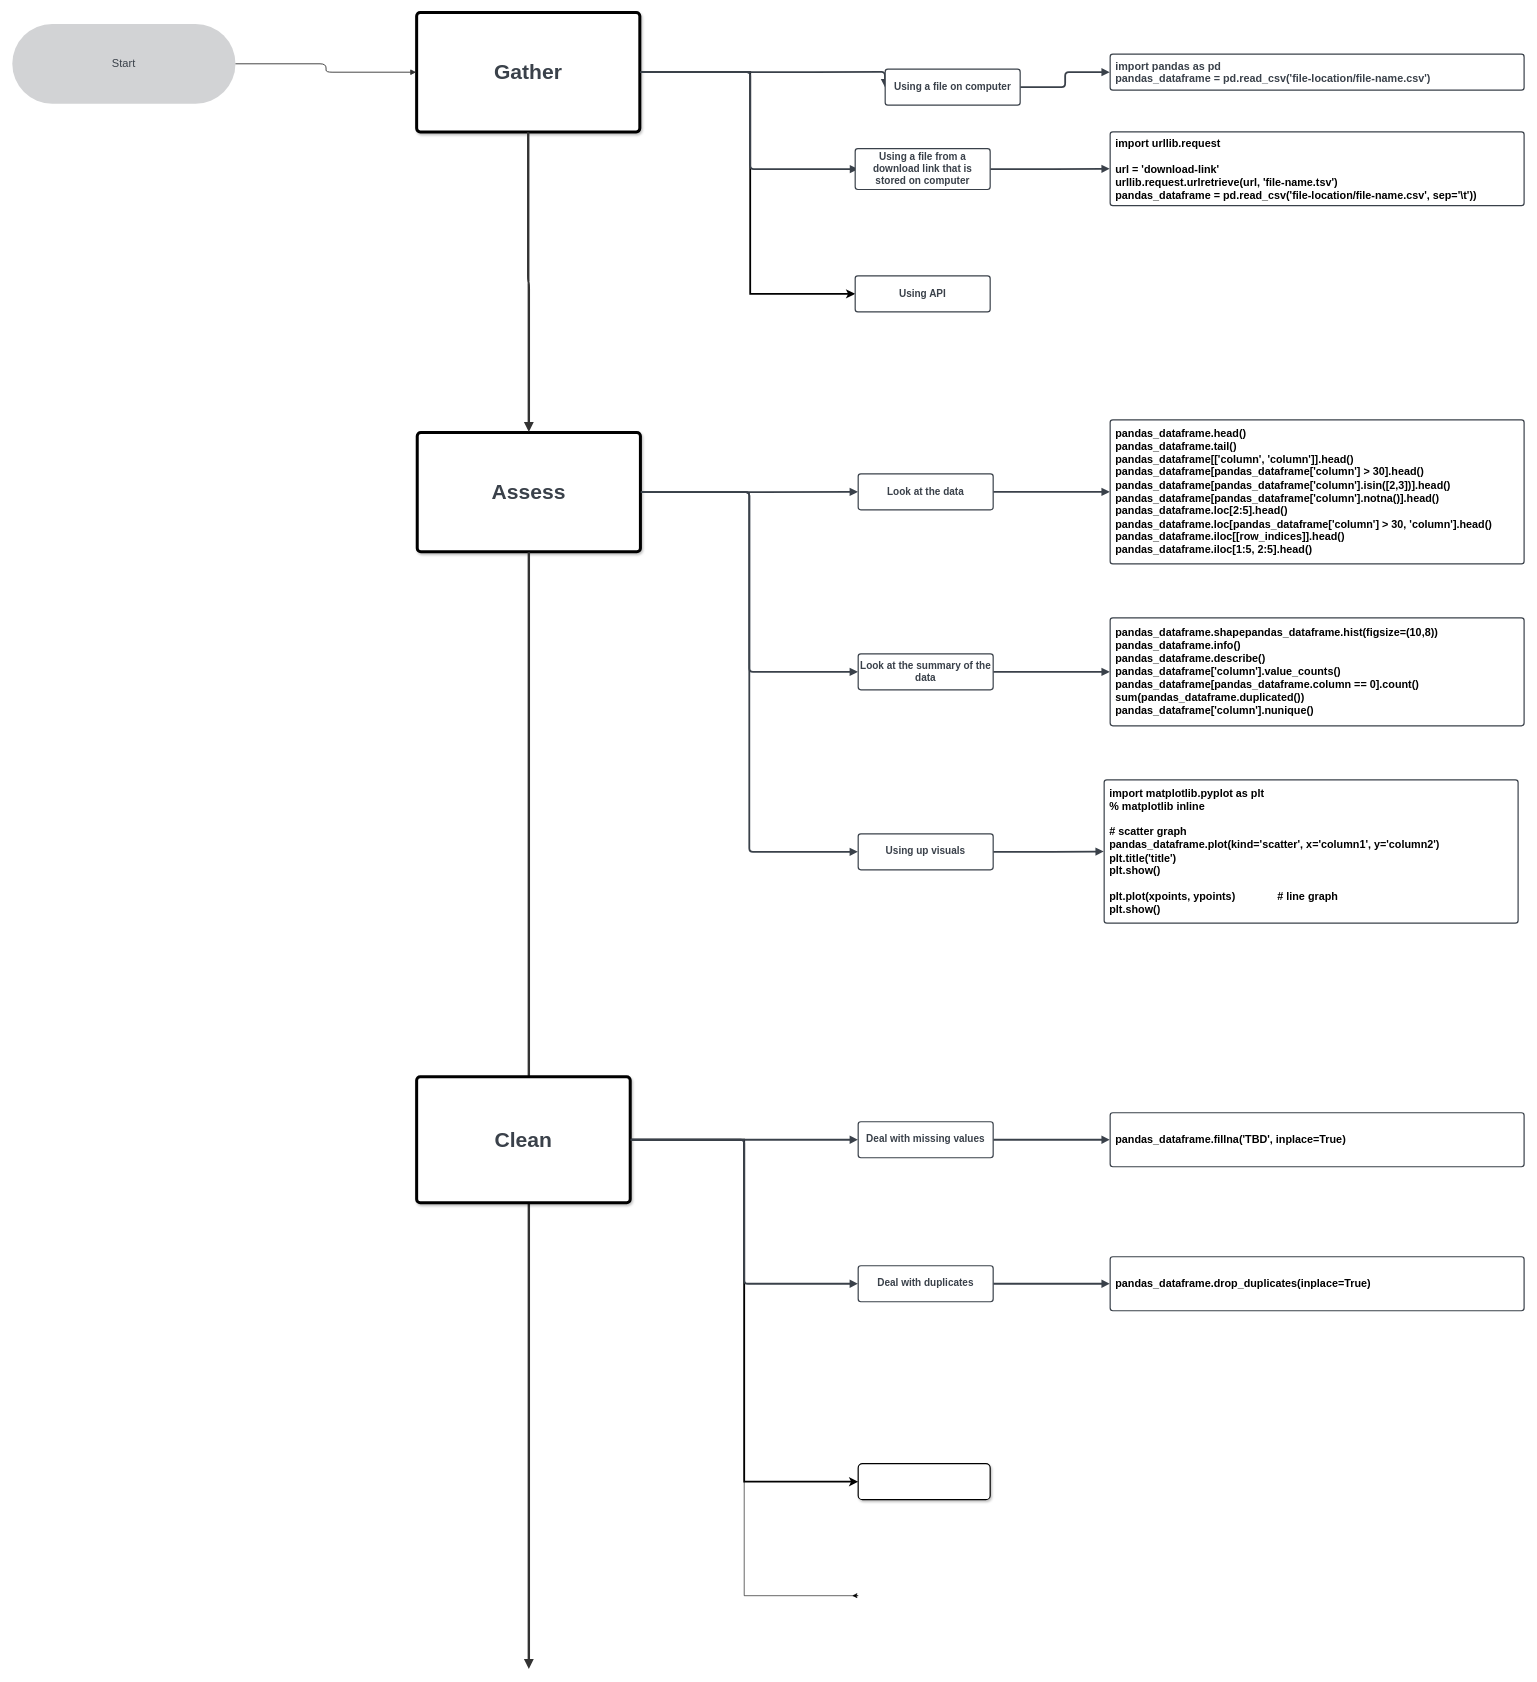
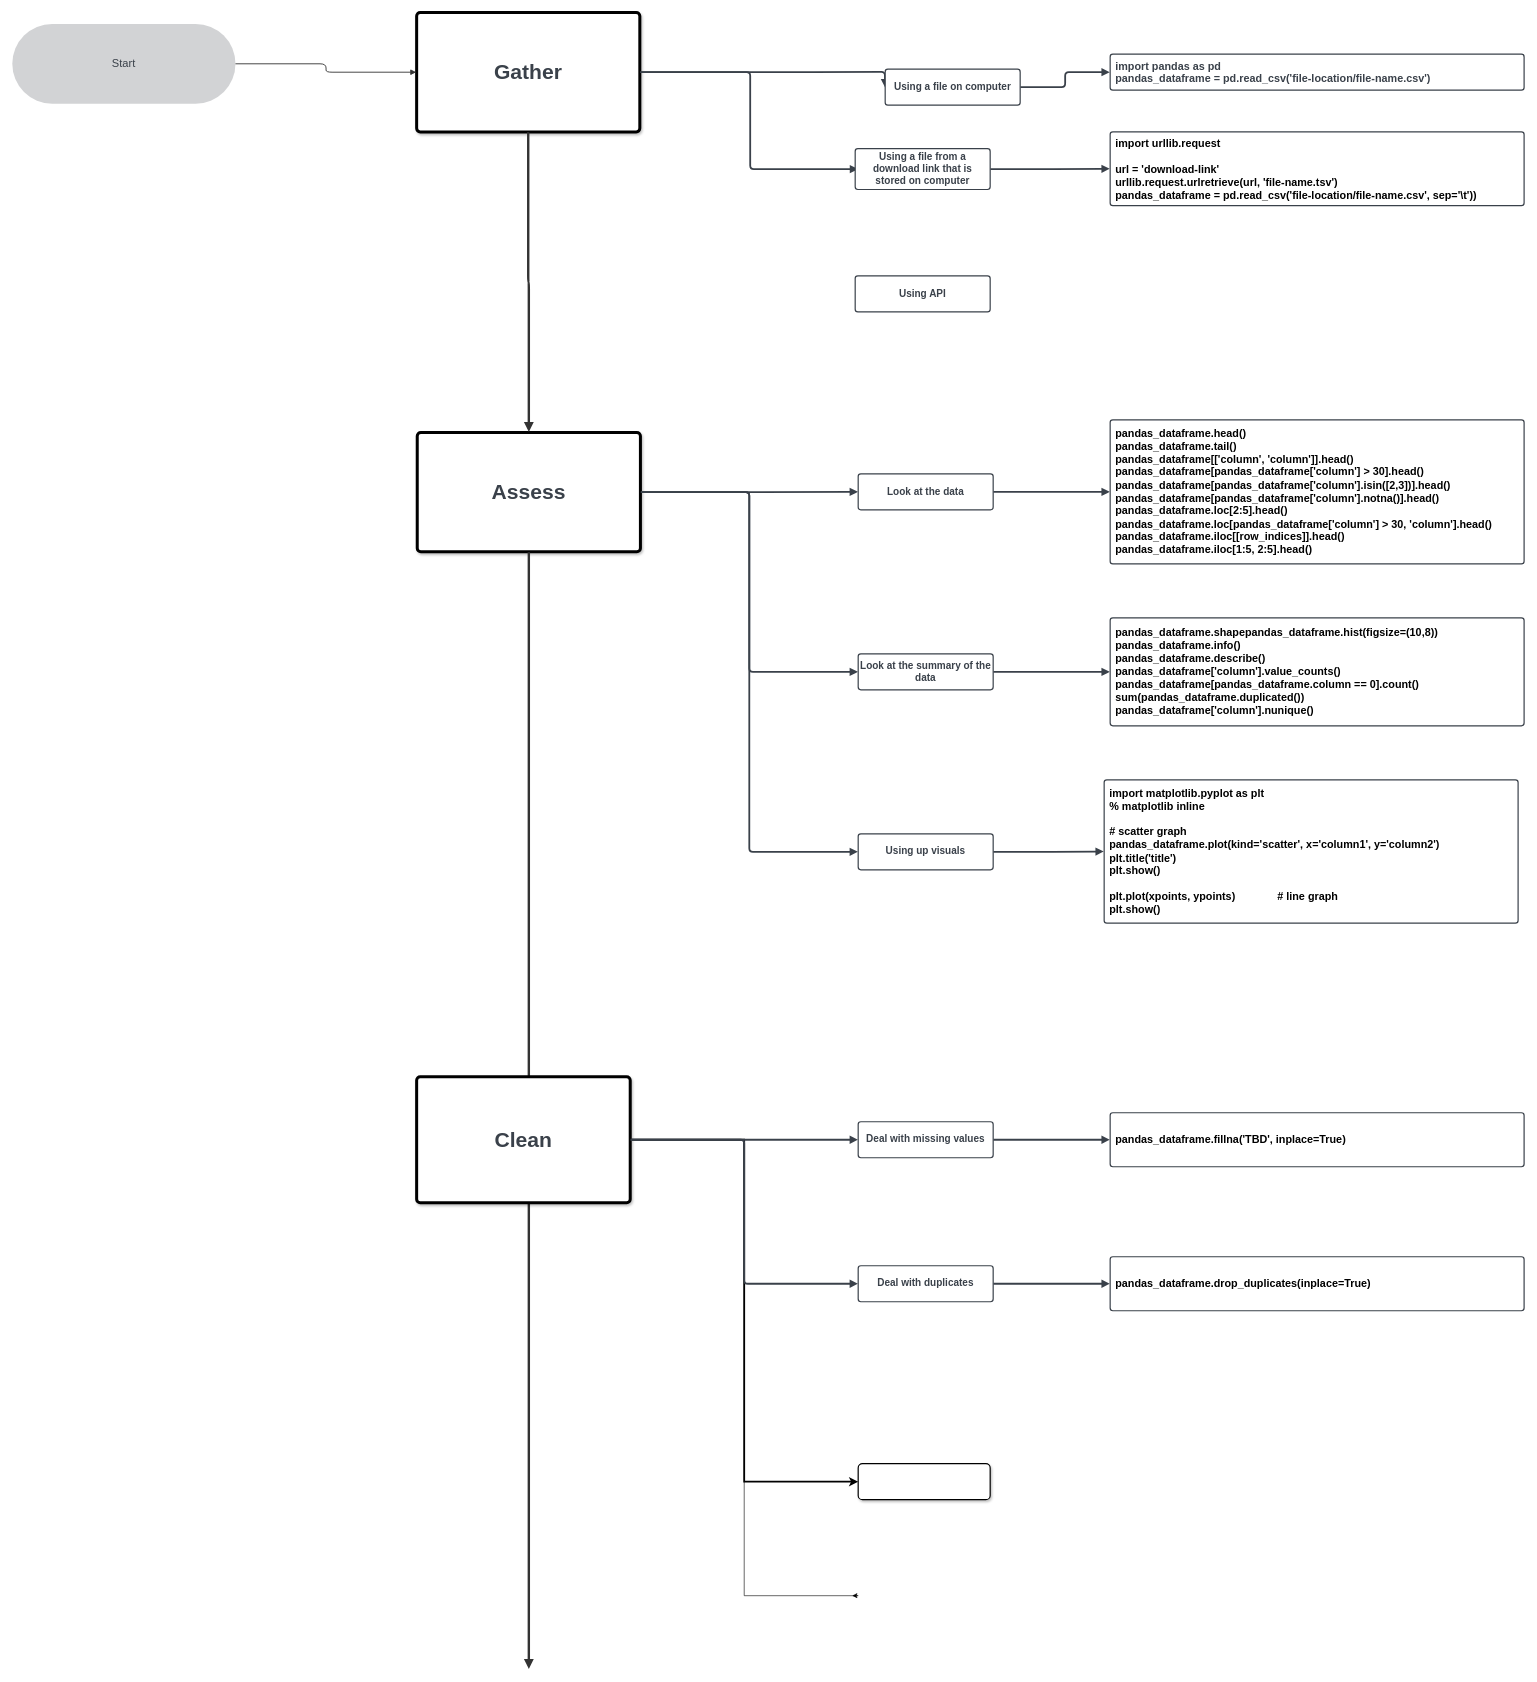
(750, 281) -> none
